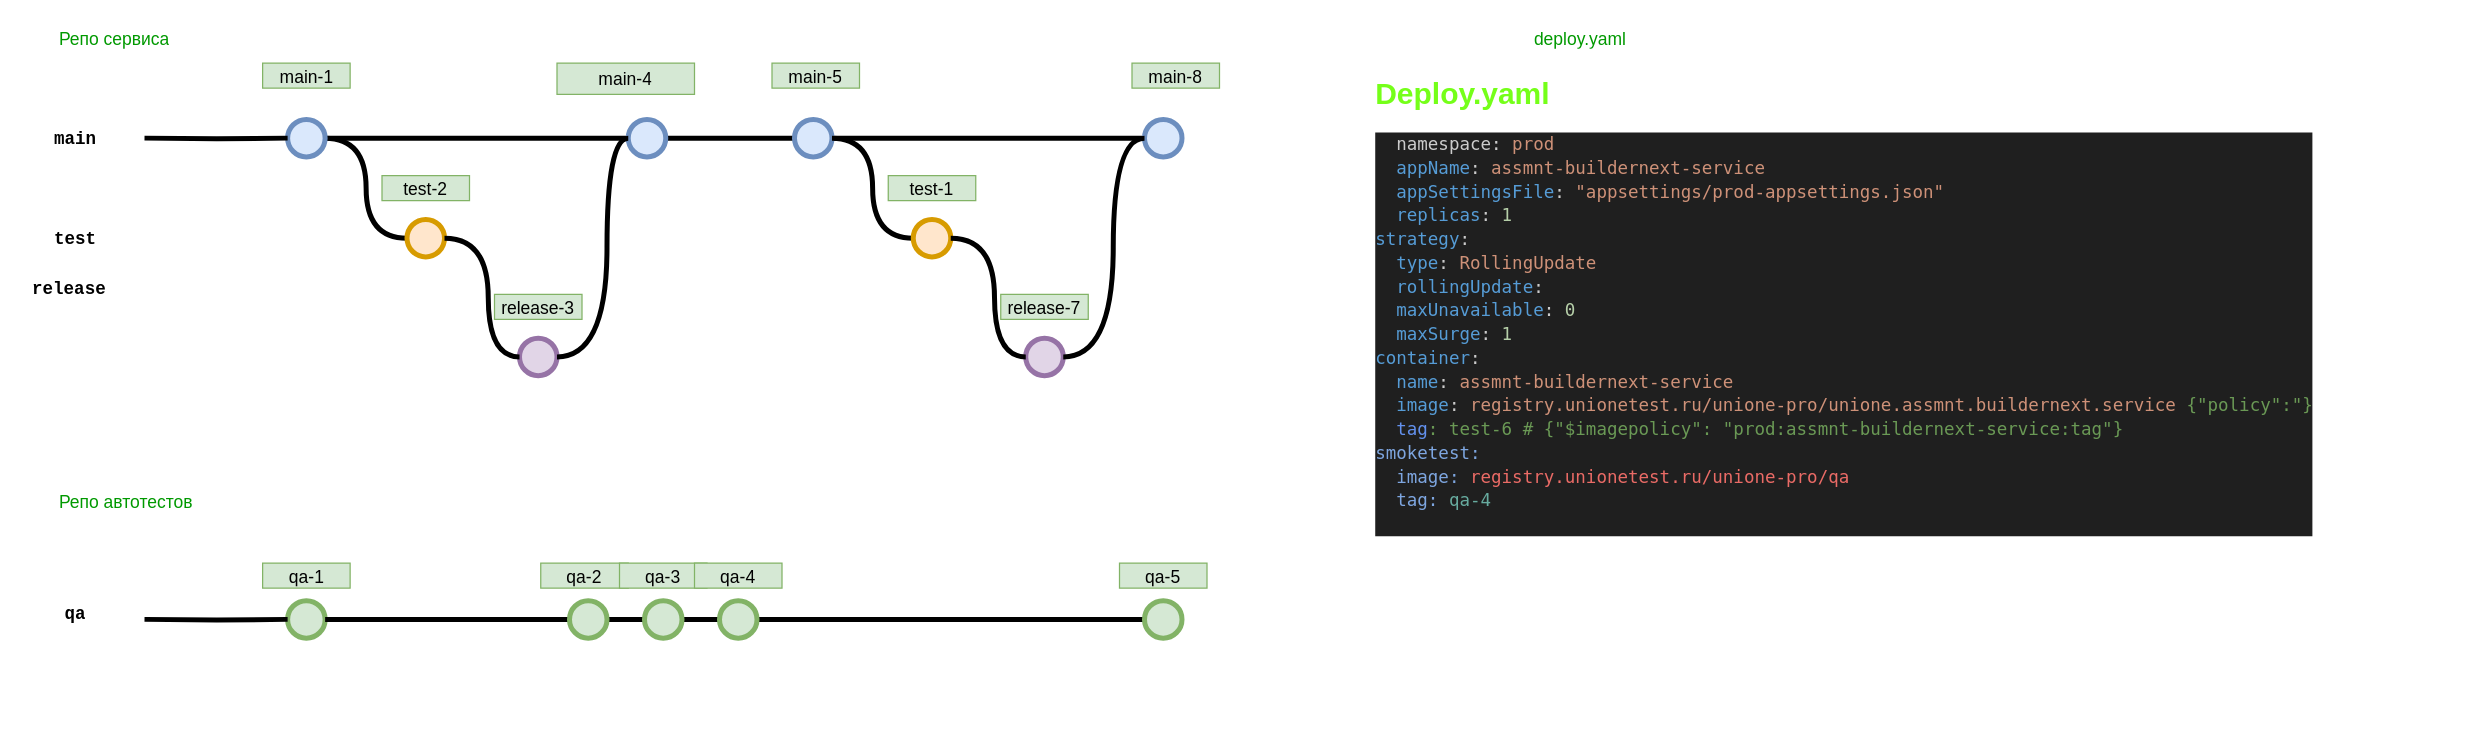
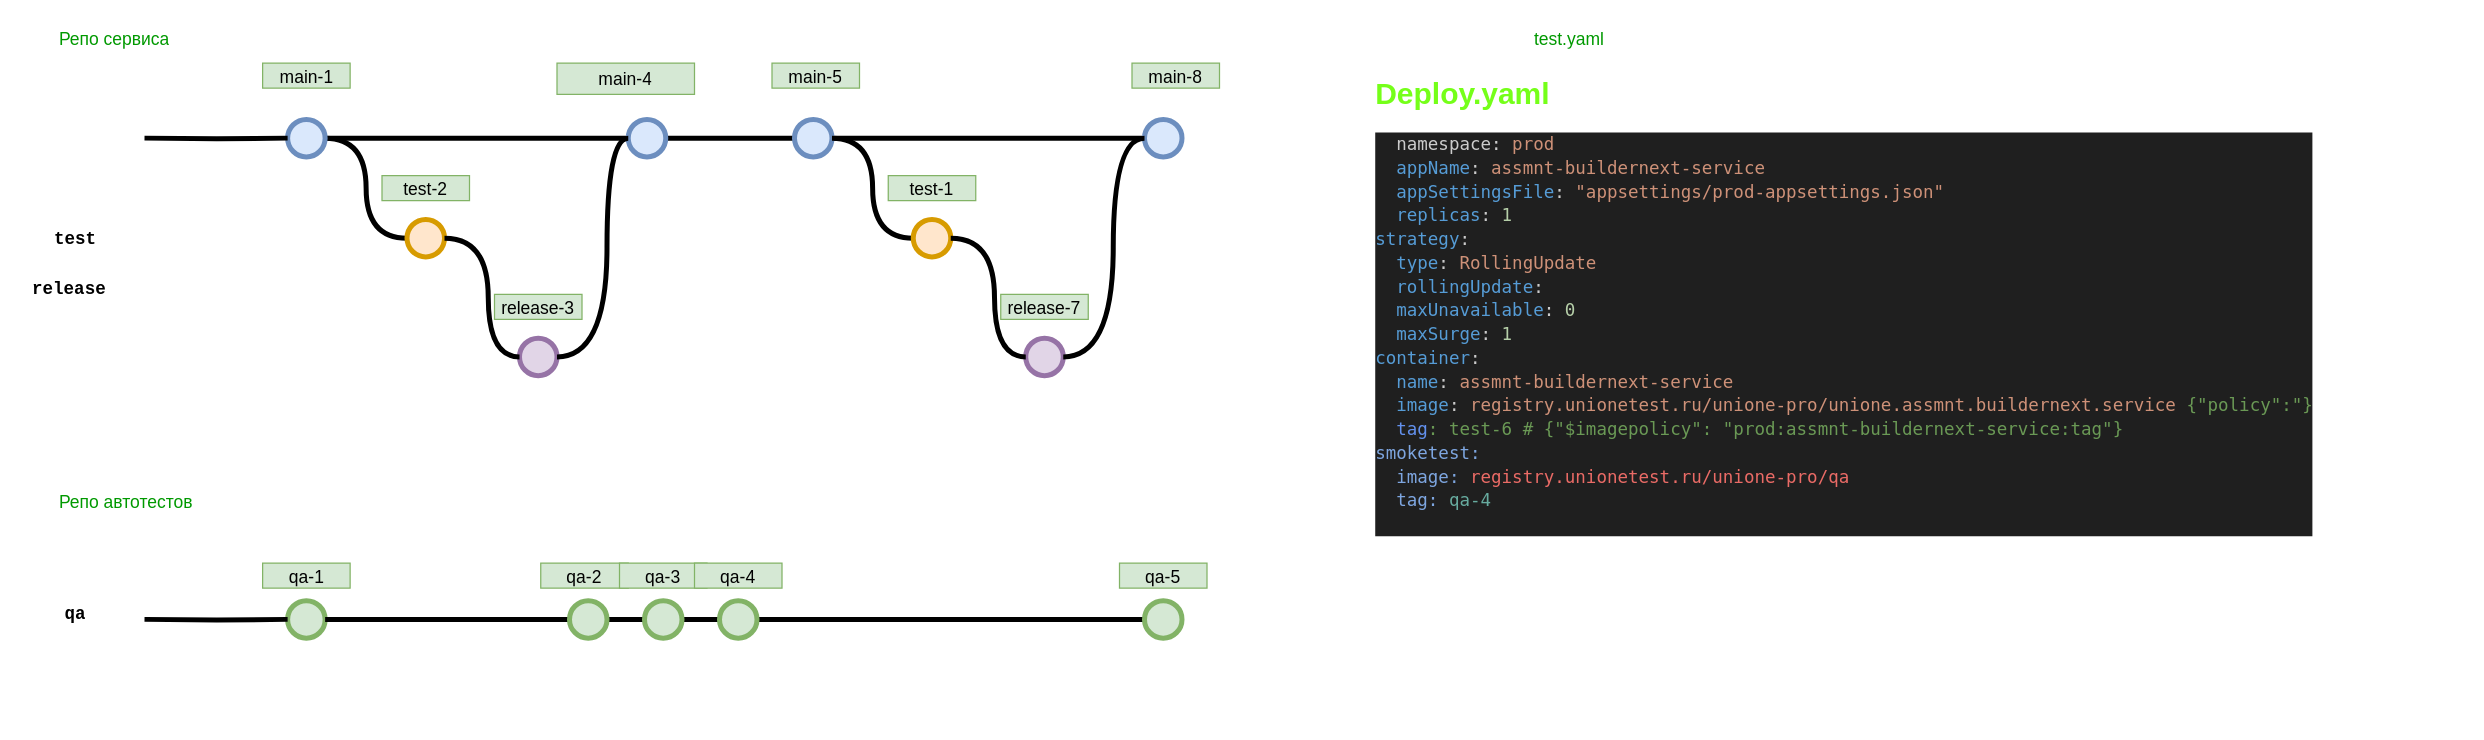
(1581, 38) -> (1574, 38)
(76, 138) -> none
